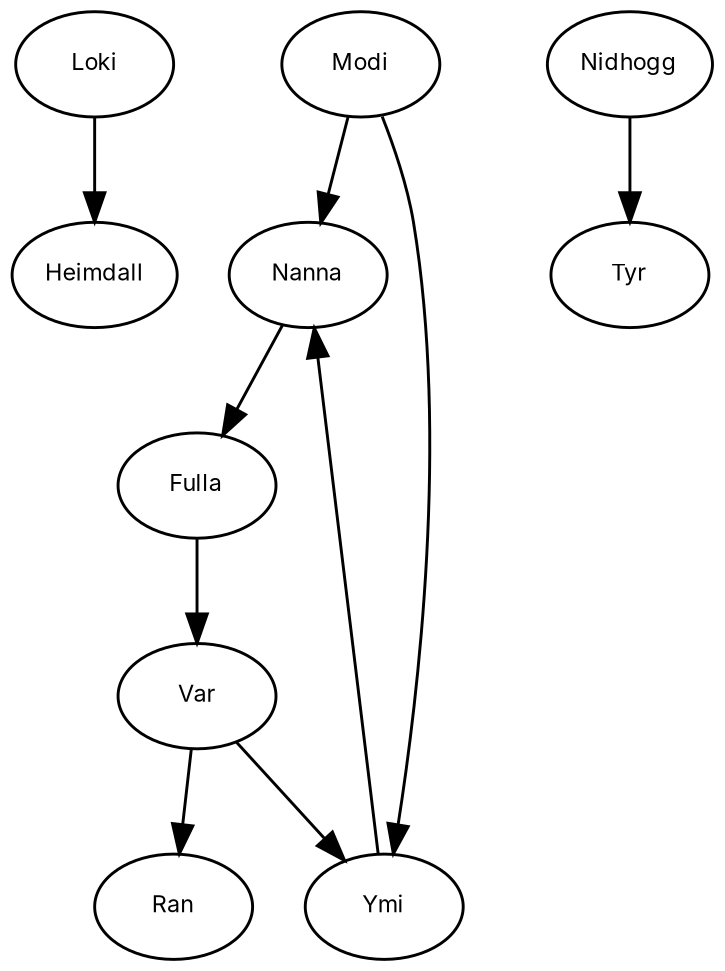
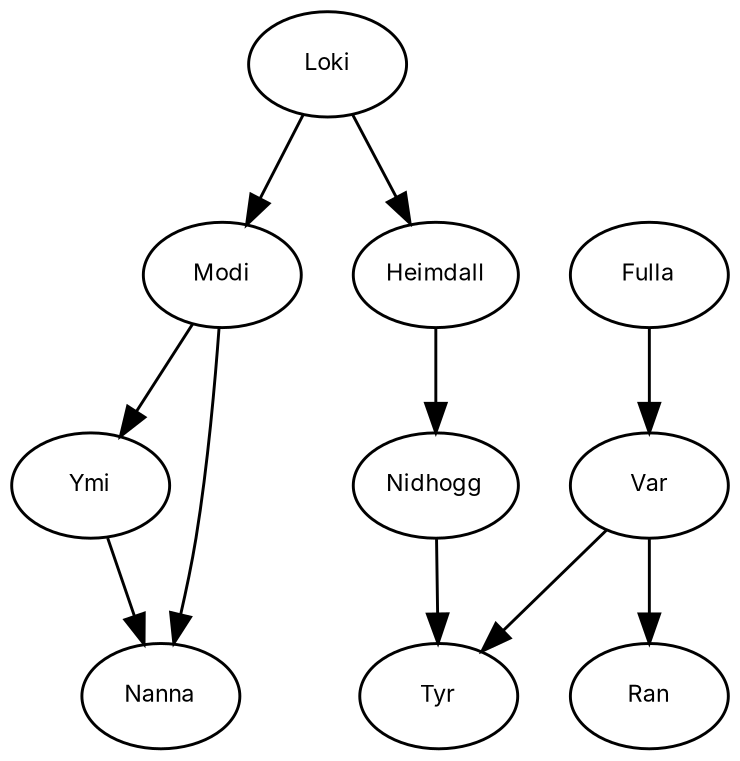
none -> (282, 157)
none -> (436, 366)
(260, 367) -> none
(281, 791) -> (555, 580)
